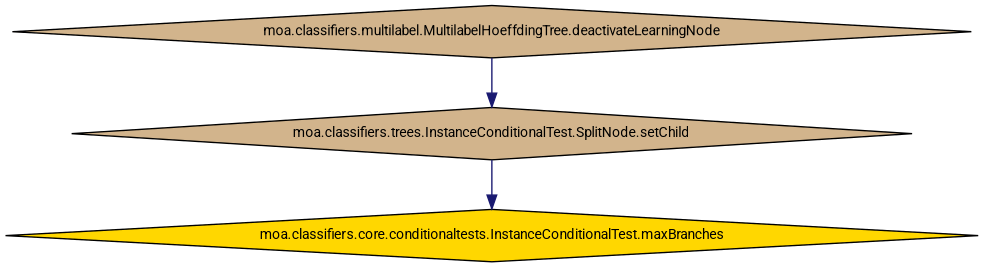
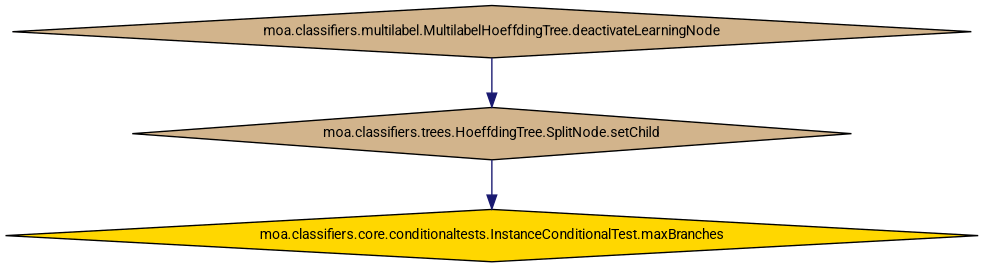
(492, 134) -> (492, 134)
